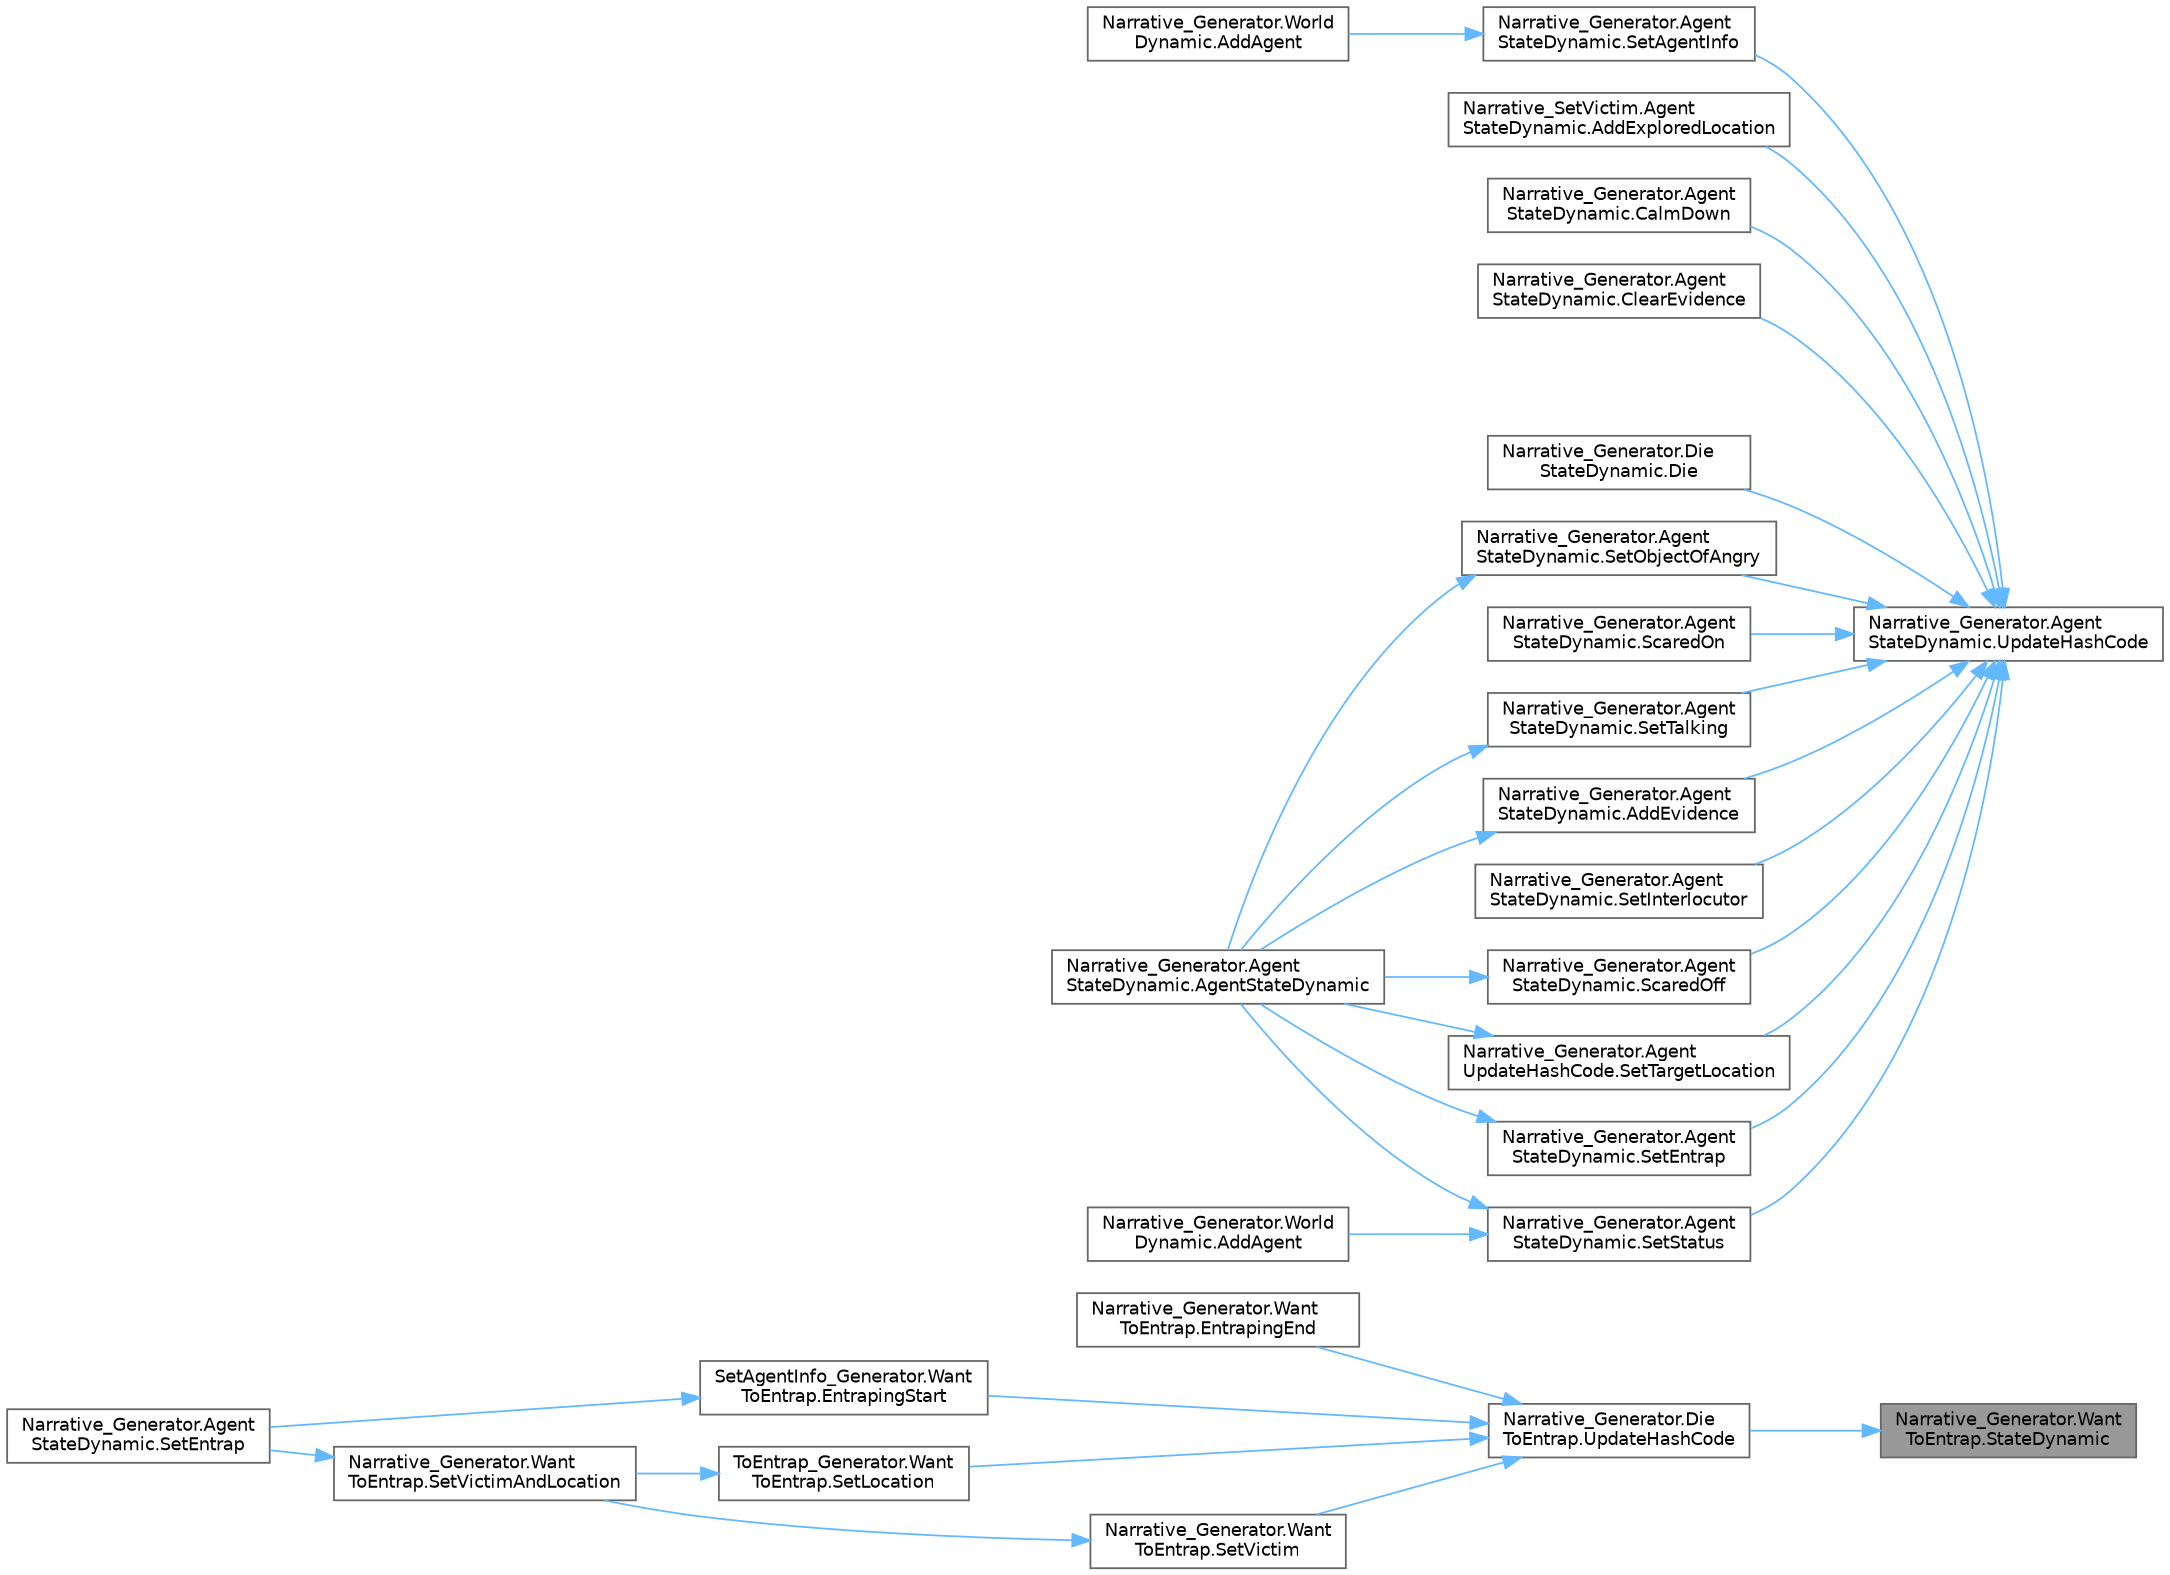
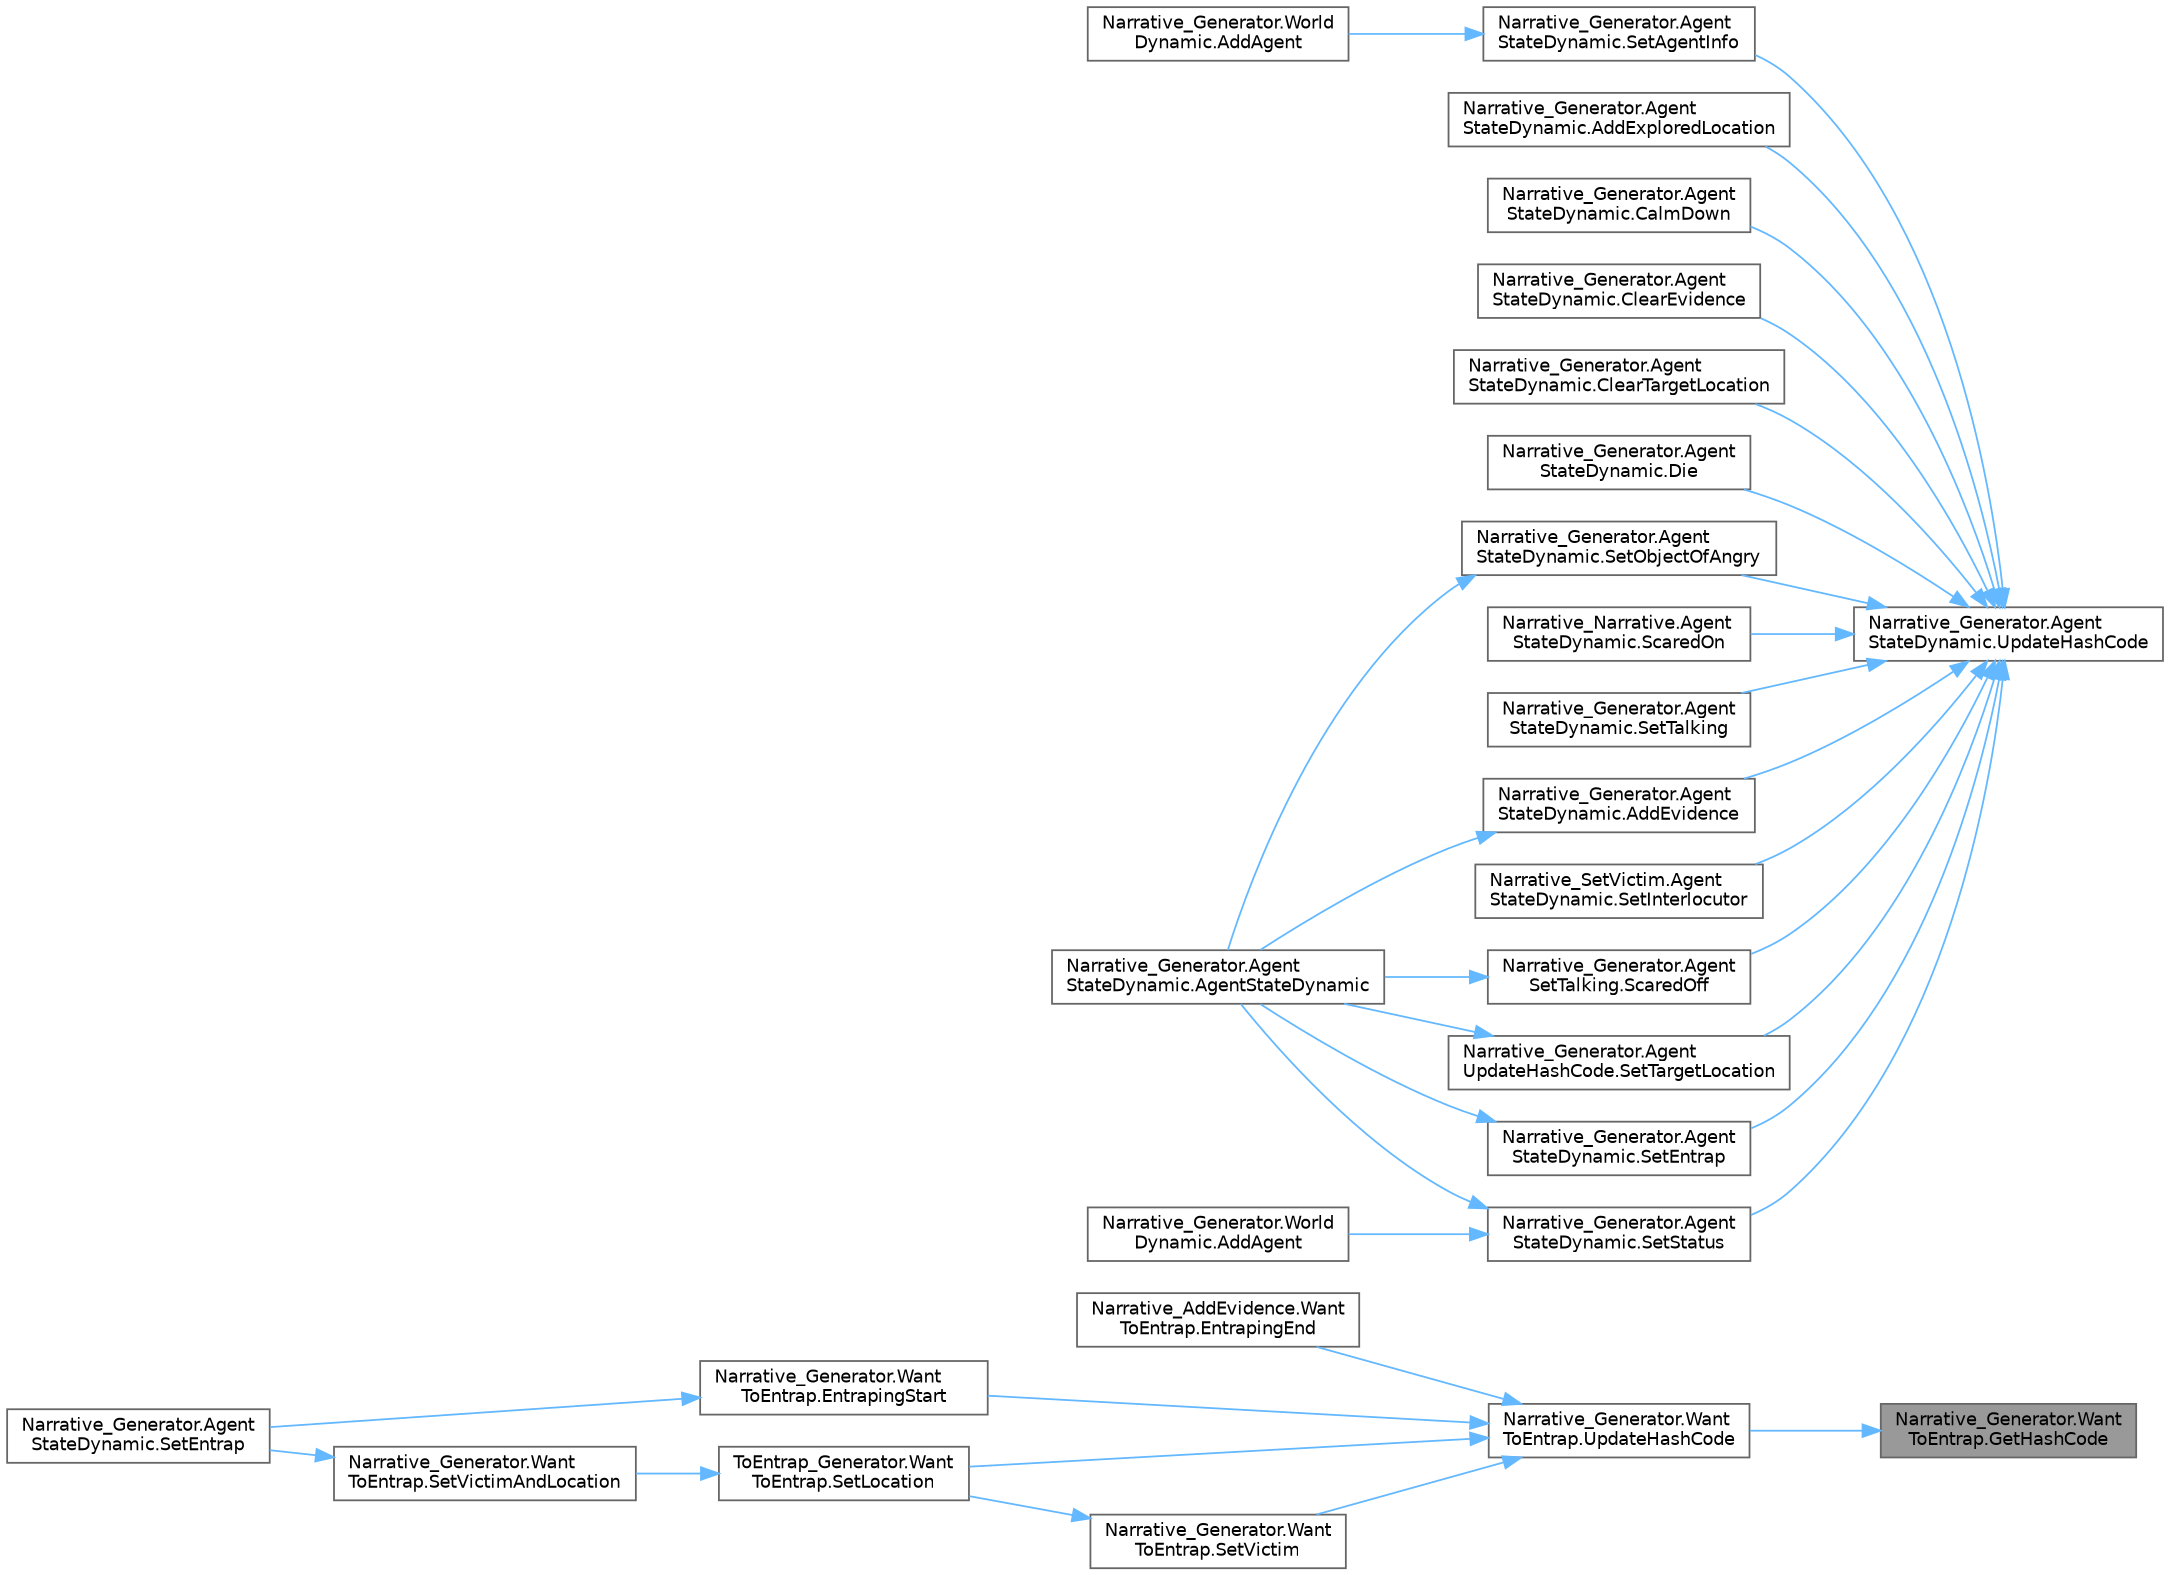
(1619, 120) -> (1619, 120)
none -> (1619, 377)
(1619, 463) -> (1619, 463)
(1619, 634) -> (1619, 634)
(1345, 839) -> none
(1619, 891) -> (1619, 891)
(1619, 977) -> (1619, 977)
(1218, 1320) -> (1218, 1320)
(844, 1388) -> (844, 1388)
(1619, 1431) -> (1619, 1431)
(2008, 1431) -> (2008, 1431)
(837, 1530) -> (1021, 1506)
